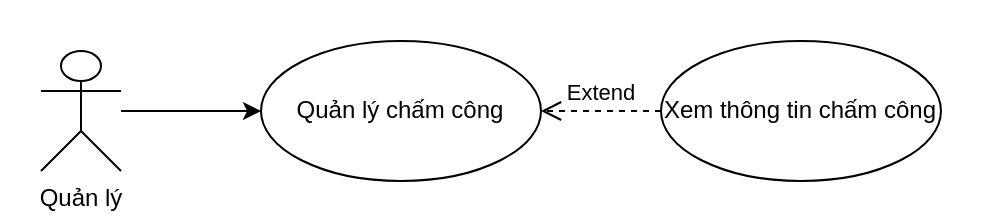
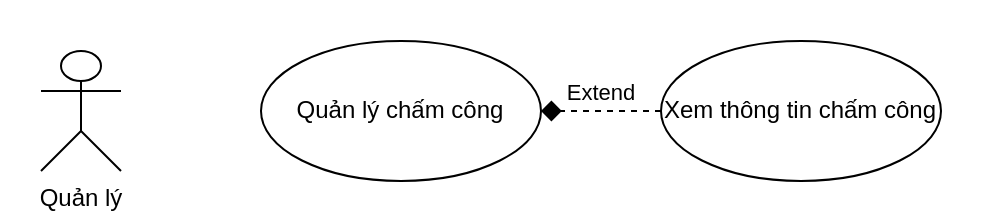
(184, 111) -> none
(554, 111) -> (561, 111)
